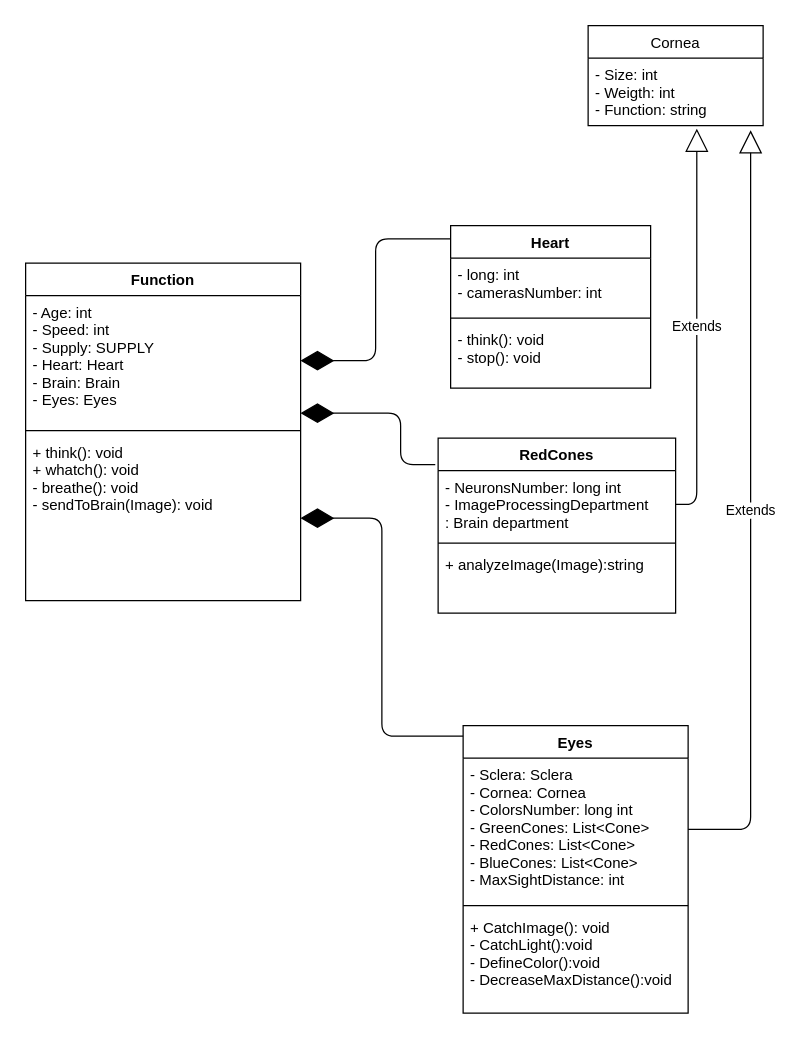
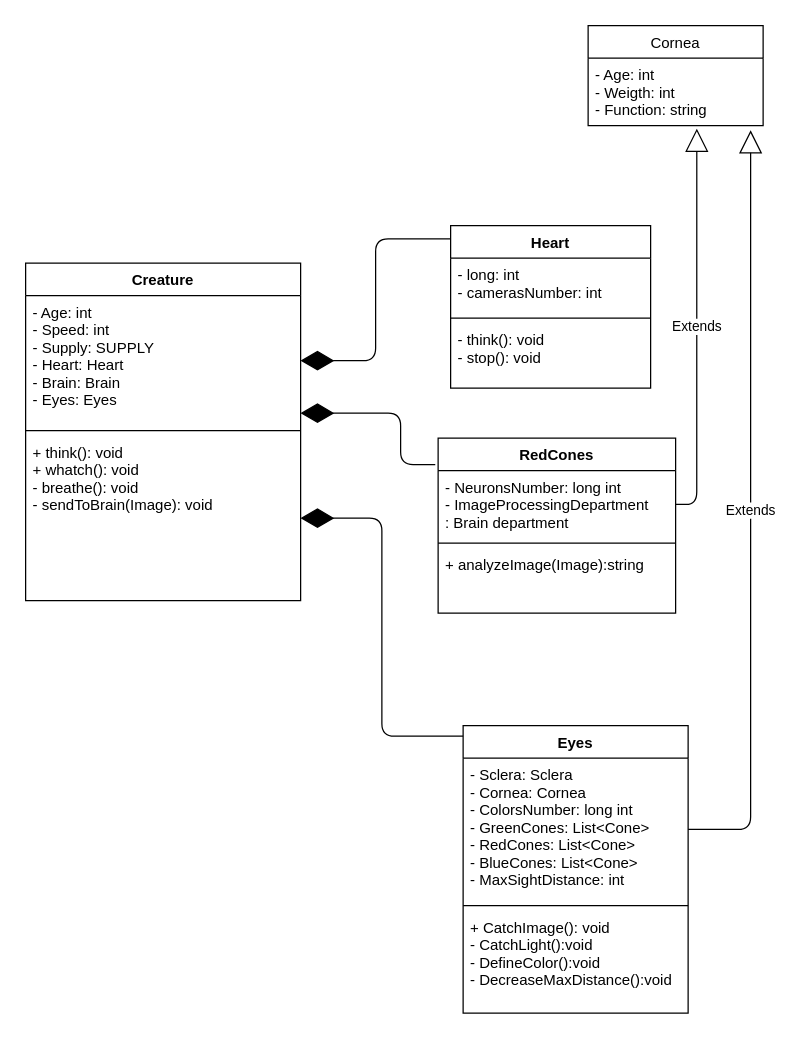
(631, 75) -> (629, 75)
(163, 280) -> (163, 280)
